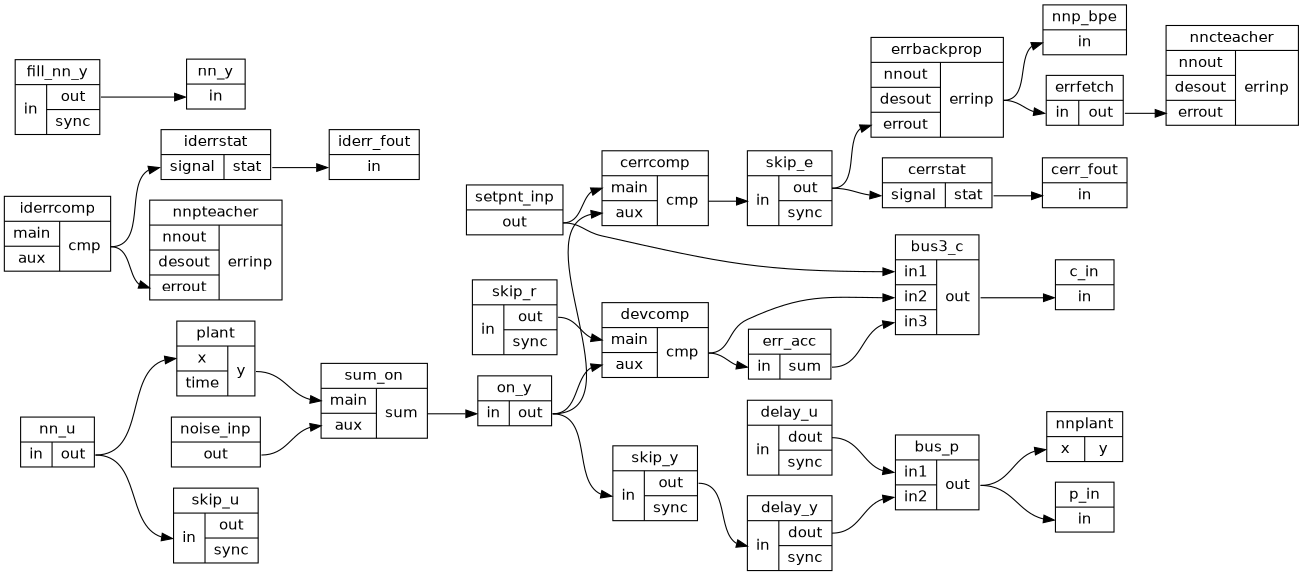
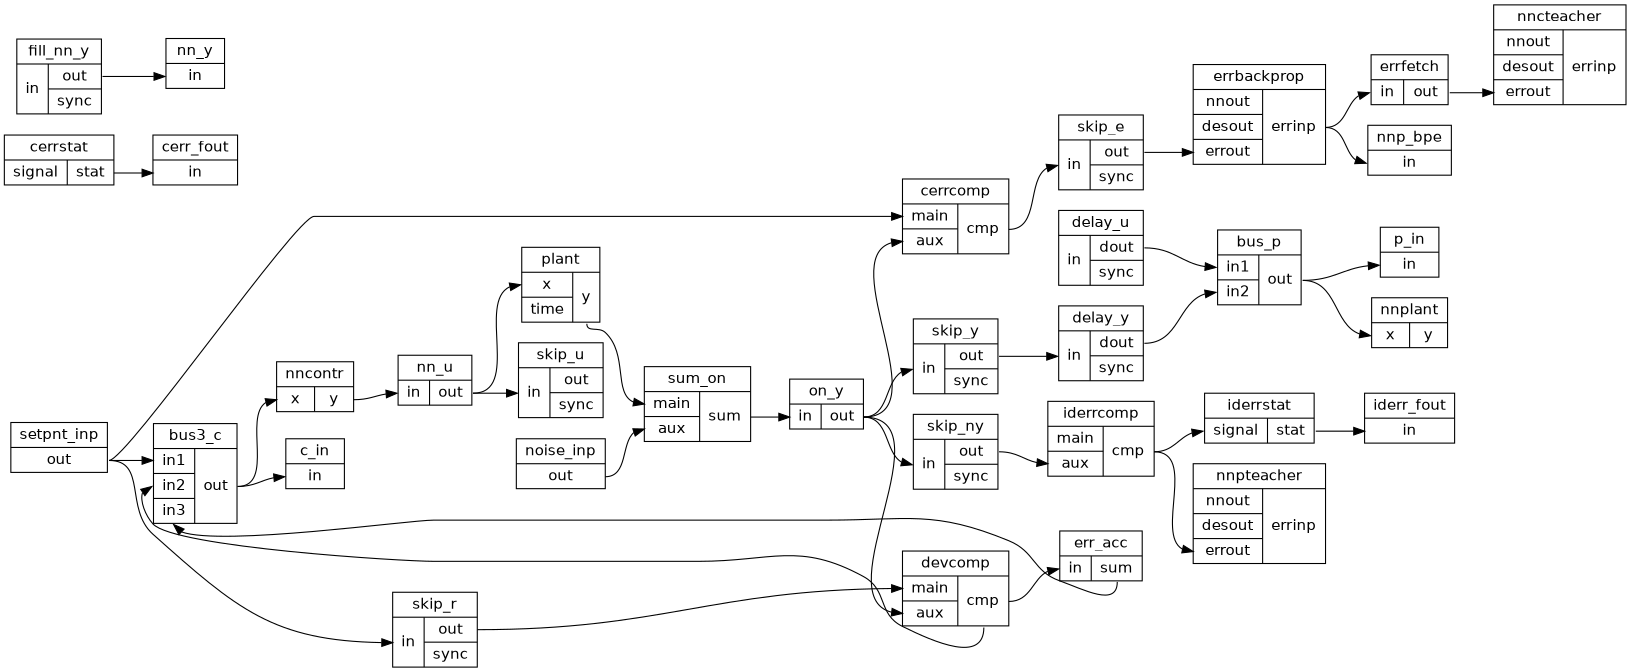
(851, 191) -> none
none -> (315, 387)
none -> (956, 452)
none -> (217, 589)
